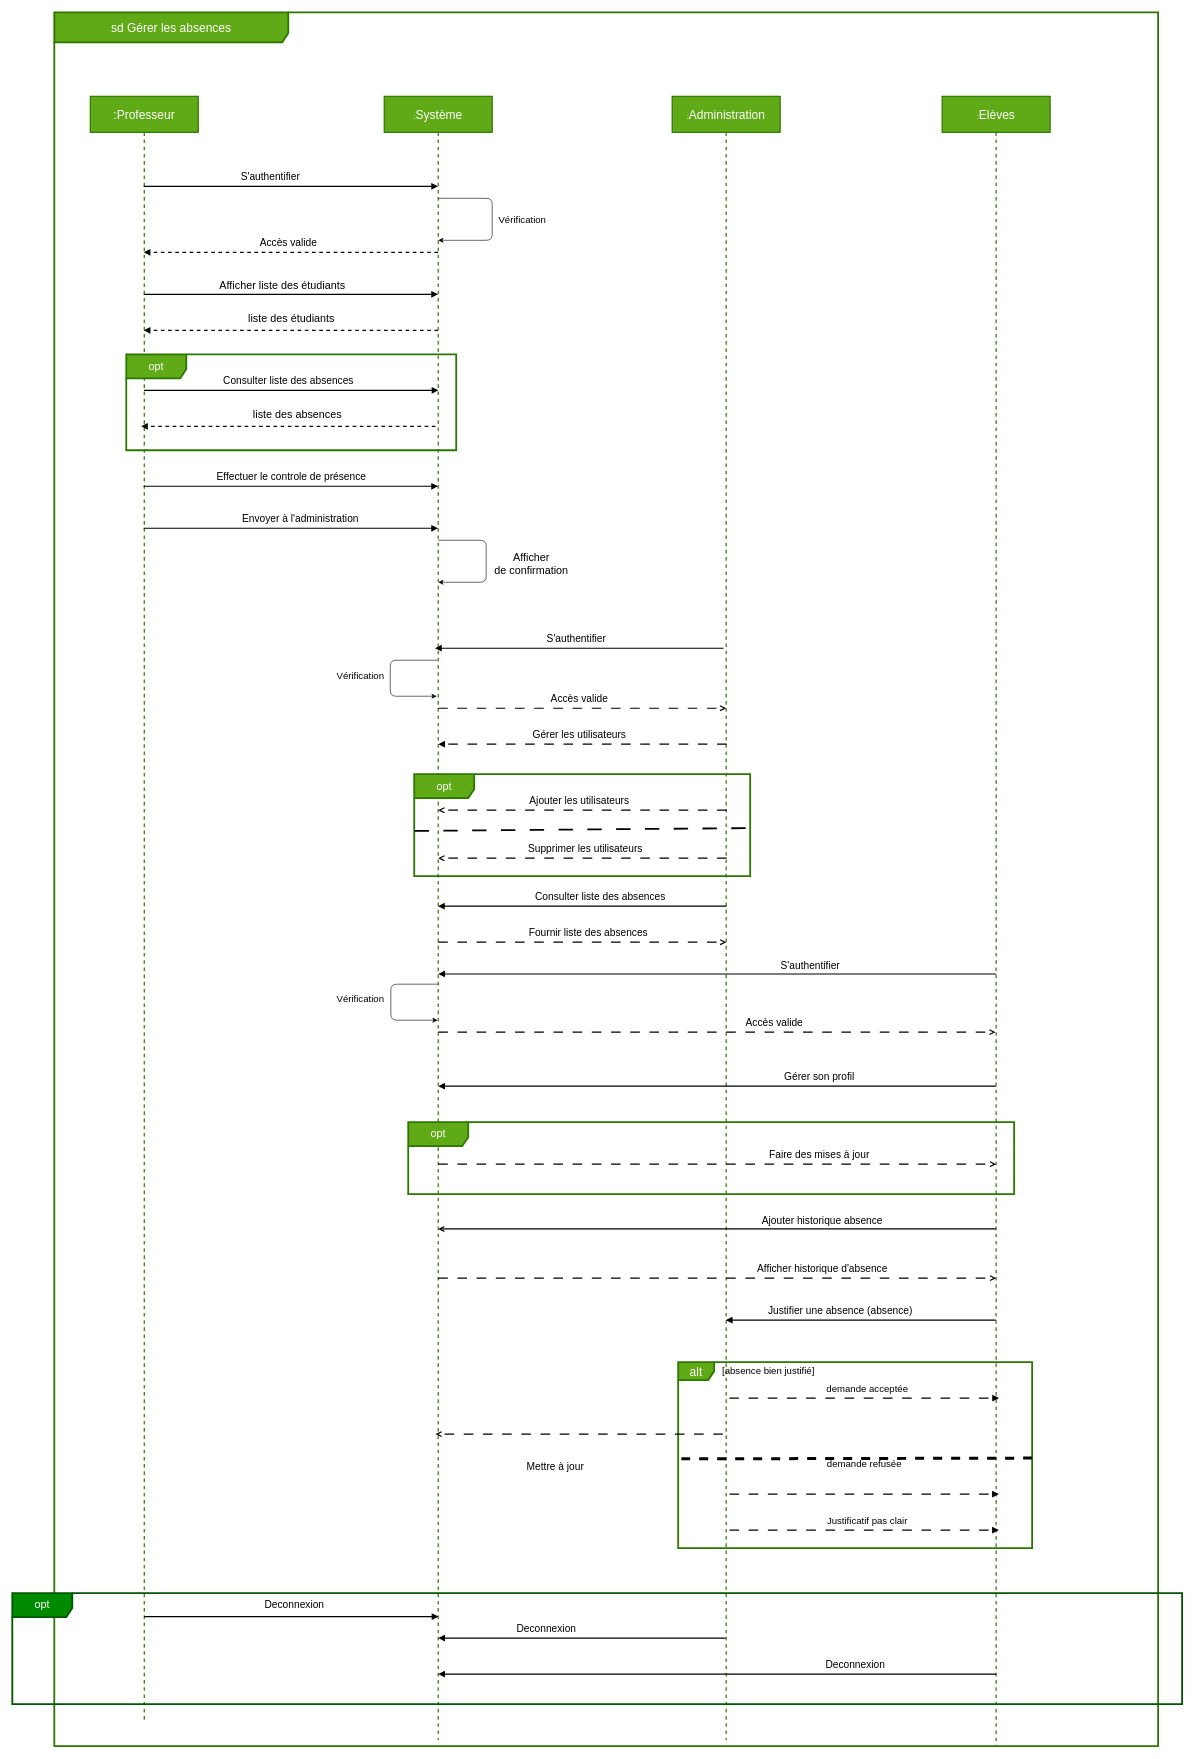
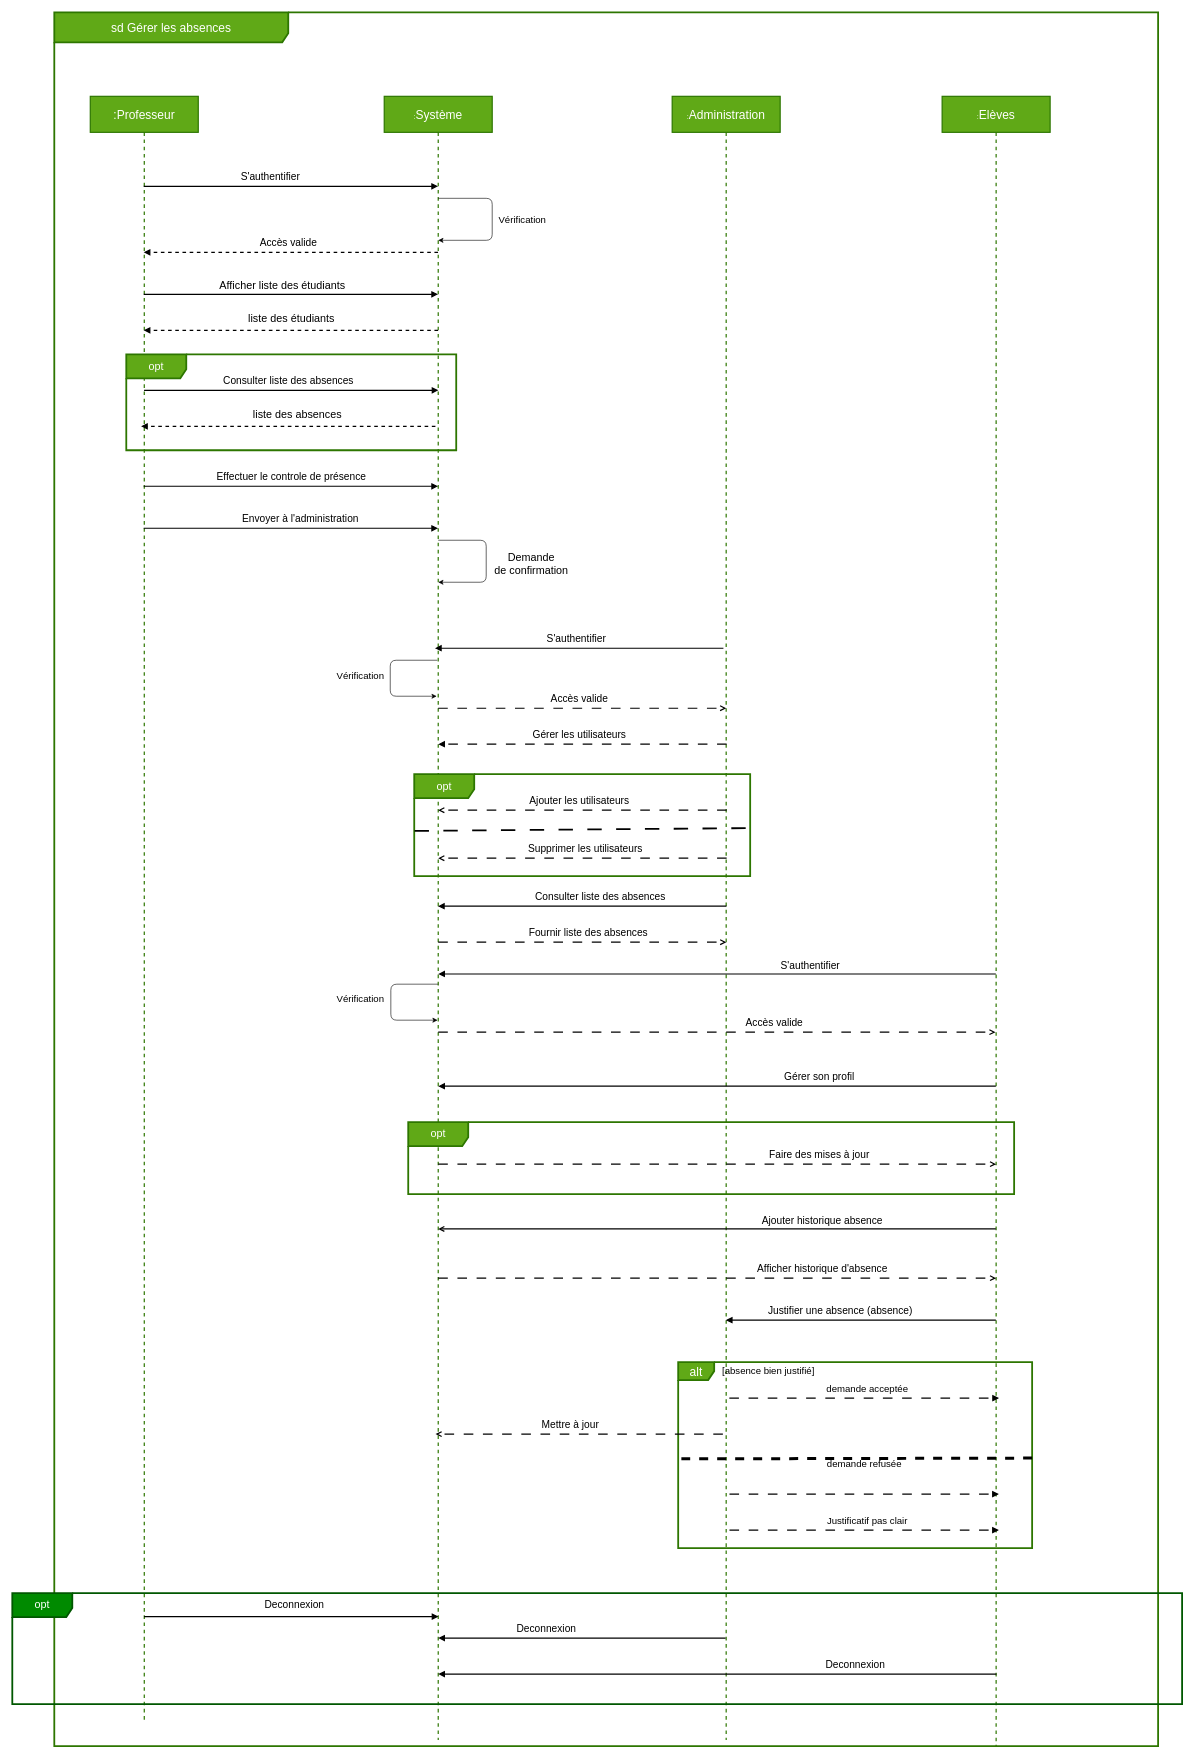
(532, 564) -> (532, 564)
(555, 1467) -> (570, 1425)
